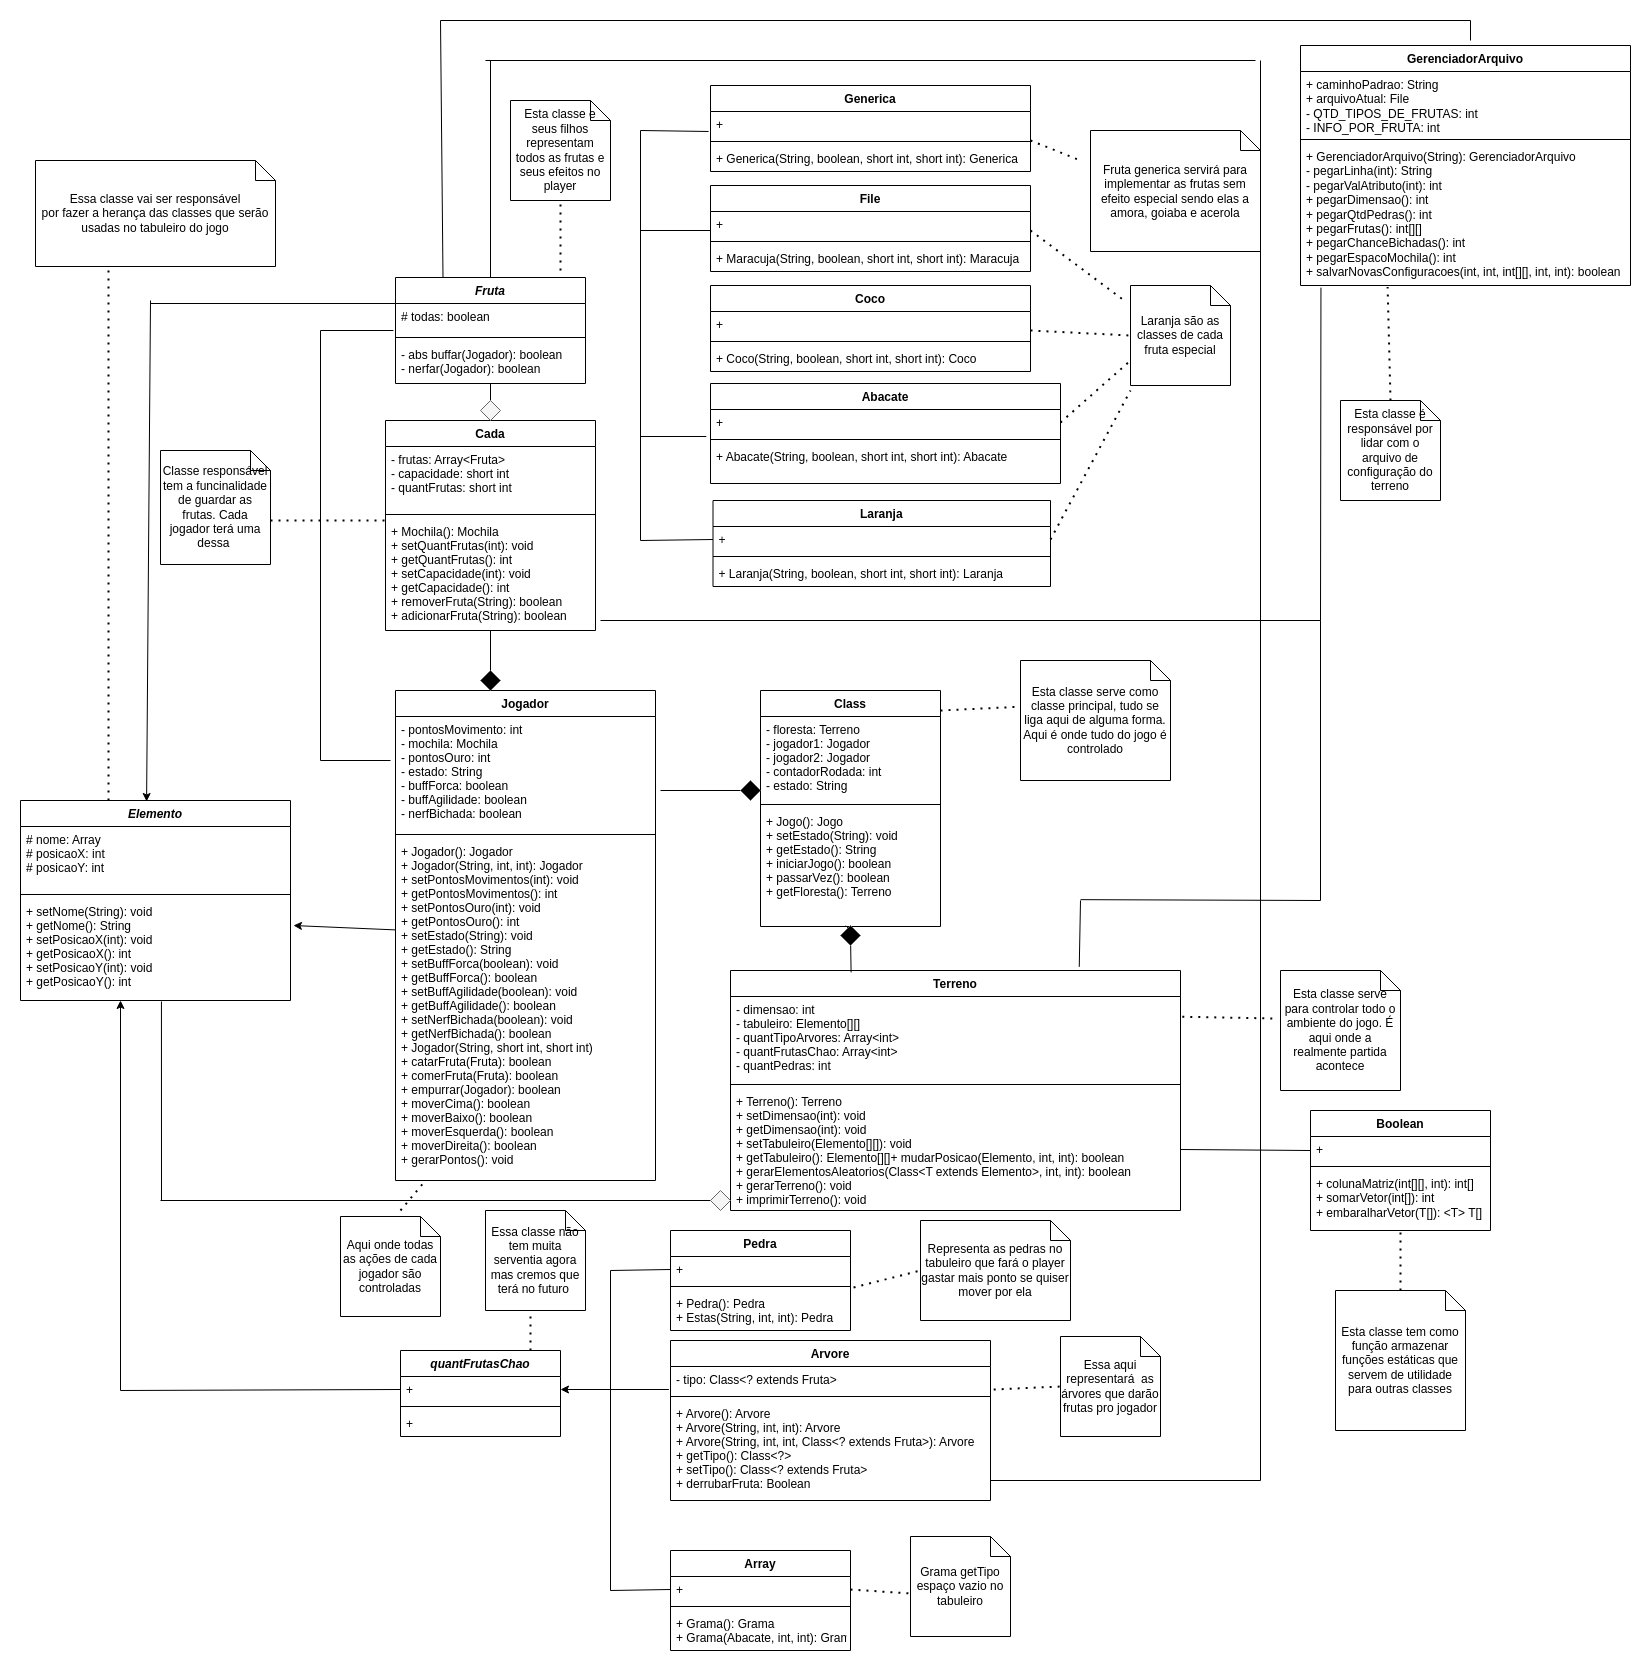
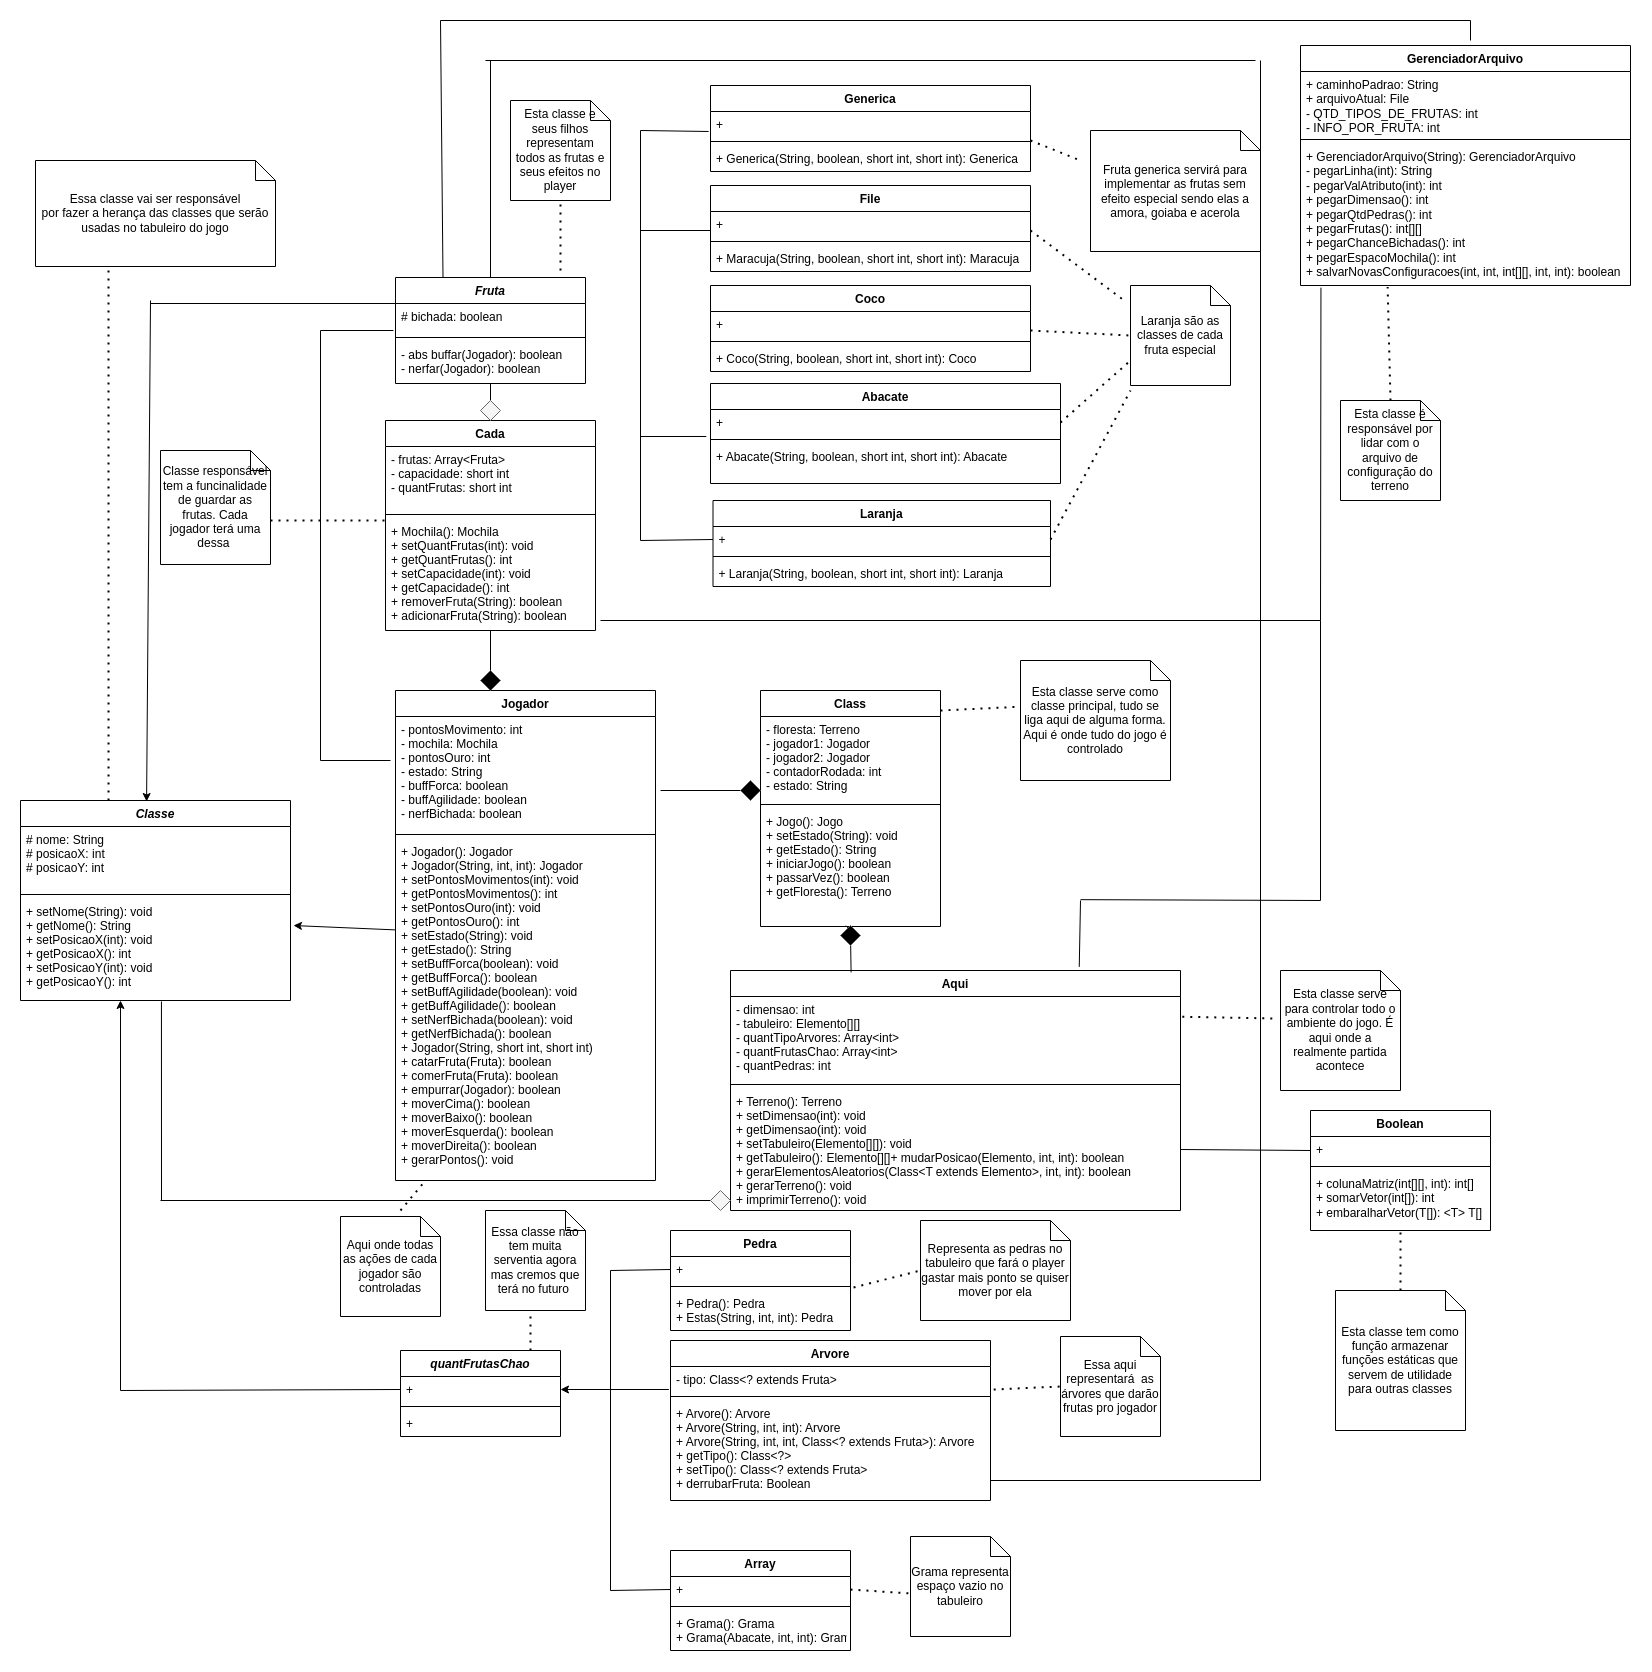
(449, 317) -> (454, 317)
(155, 814) -> (155, 814)
(65, 840) -> (67, 840)
(955, 984) -> (955, 984)
(961, 1587) -> (961, 1587)
